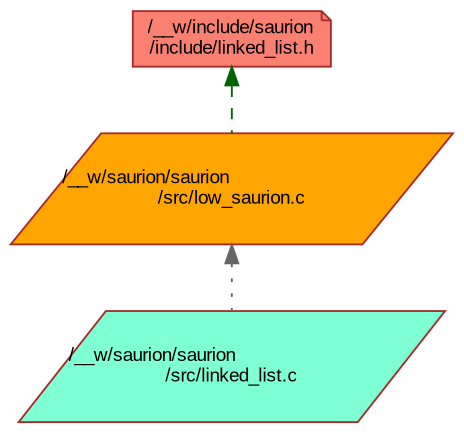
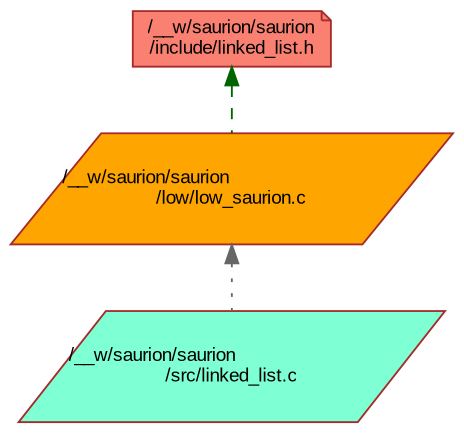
(232, 39) -> (232, 39)
(232, 189) -> (232, 189)
